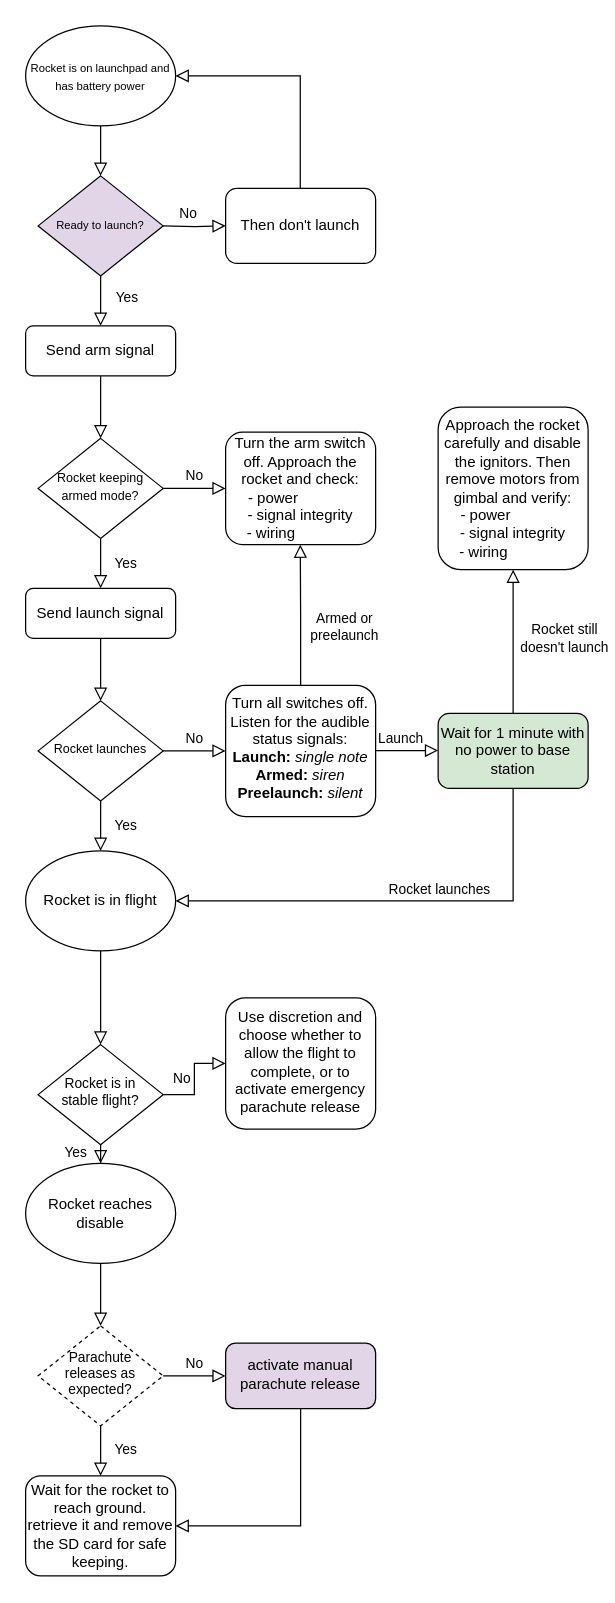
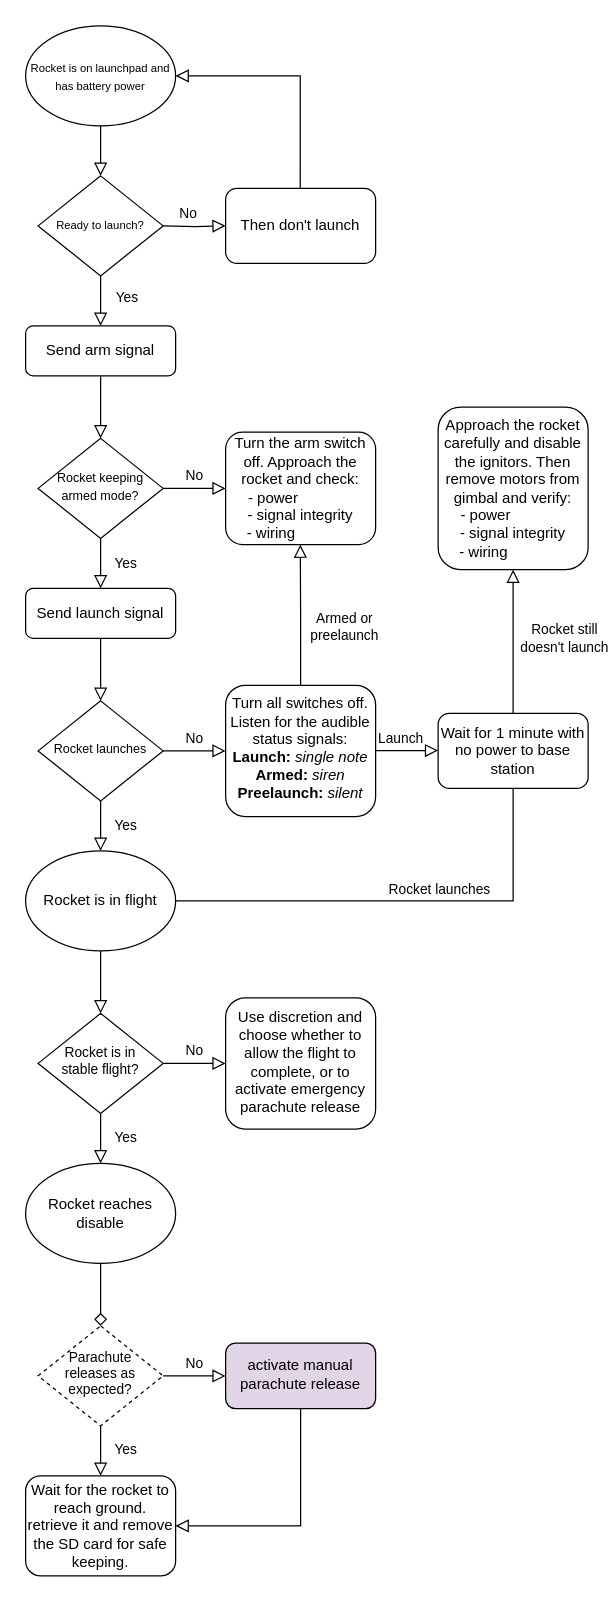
(101, 226) -> (101, 226)
(513, 751) -> (513, 751)
(189, 901) -> (183, 901)
(101, 1094) -> (101, 1063)
(101, 1311) -> (101, 1311)
